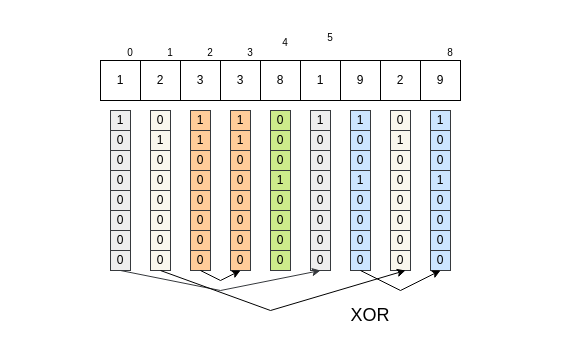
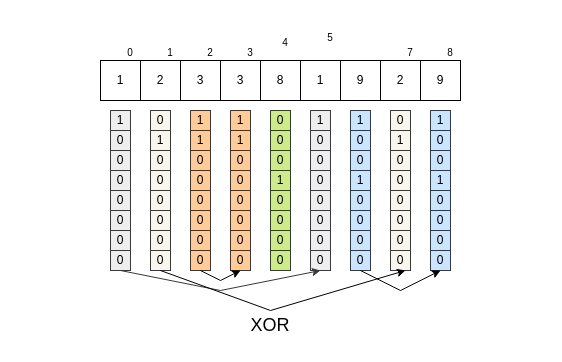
none -> (411, 51)
(371, 316) -> (271, 326)
